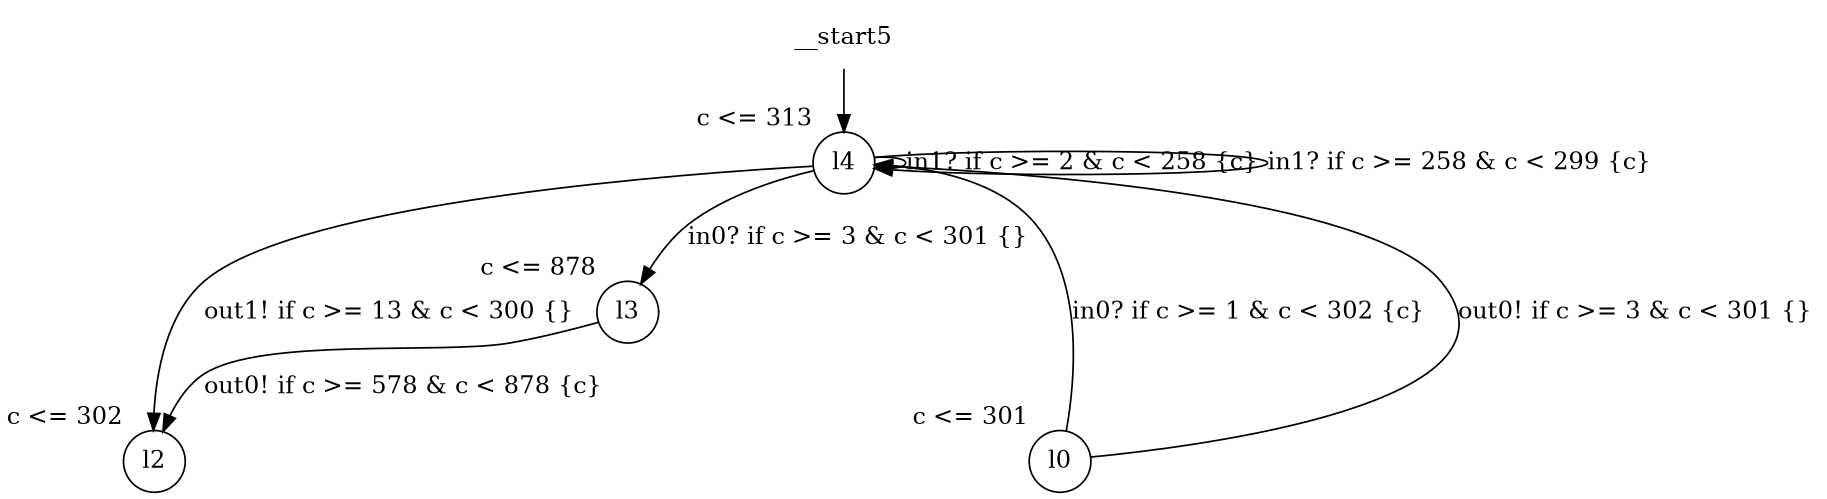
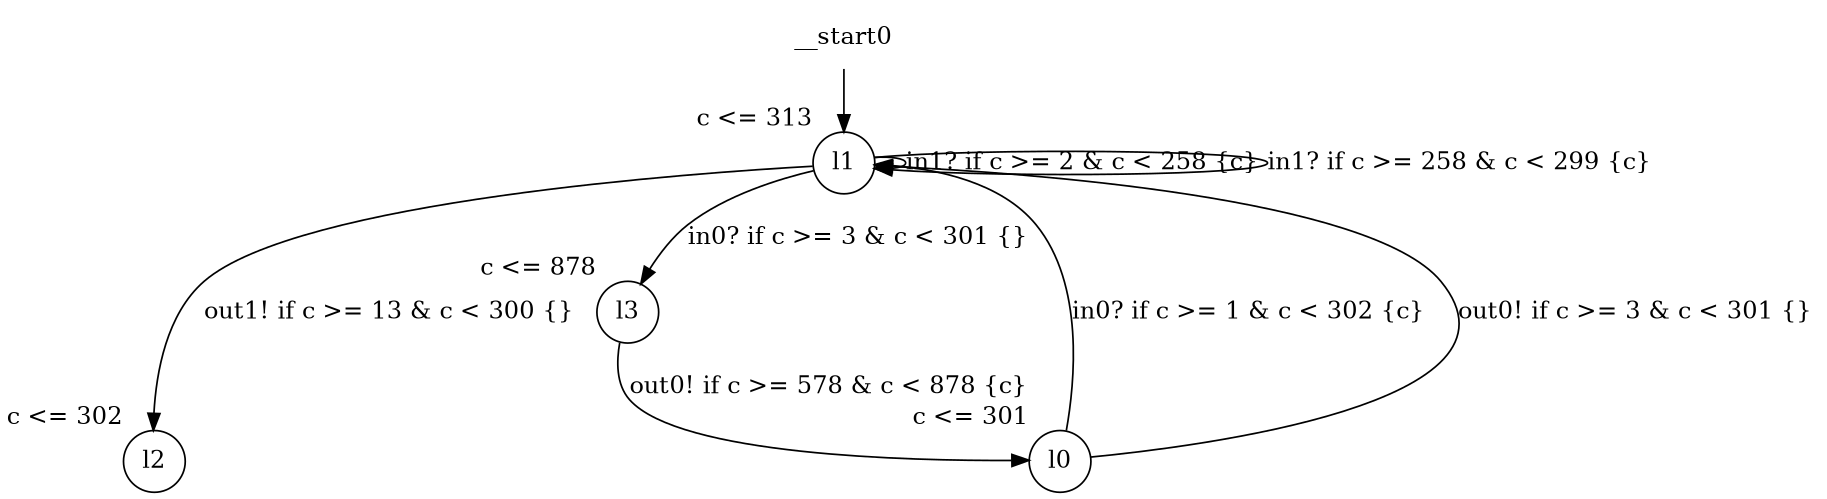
(844, 38) -> (844, 38)
(844, 163) -> (844, 163)
(374, 349) -> (786, 449)
